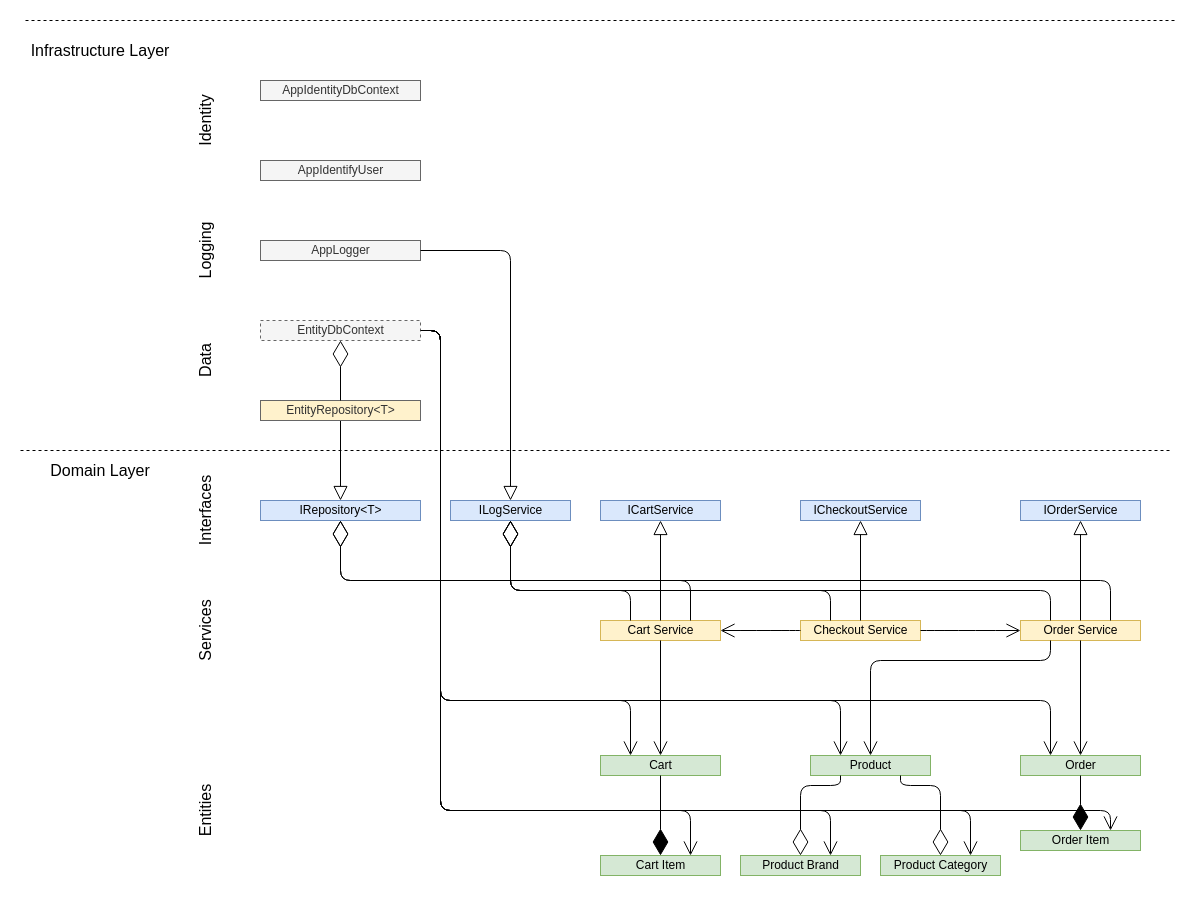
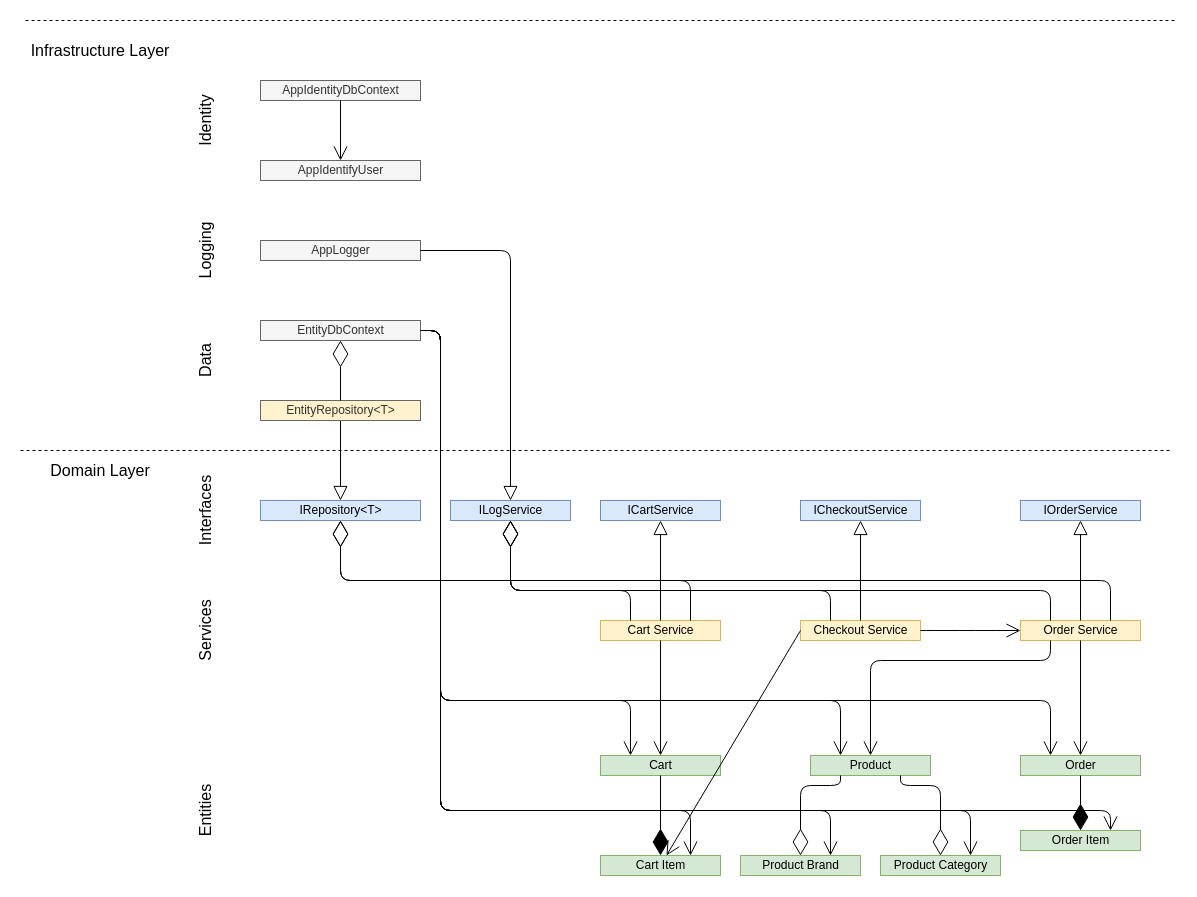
none -> (341, 129)
(341, 331) -> (341, 331)
(761, 631) -> (733, 743)
